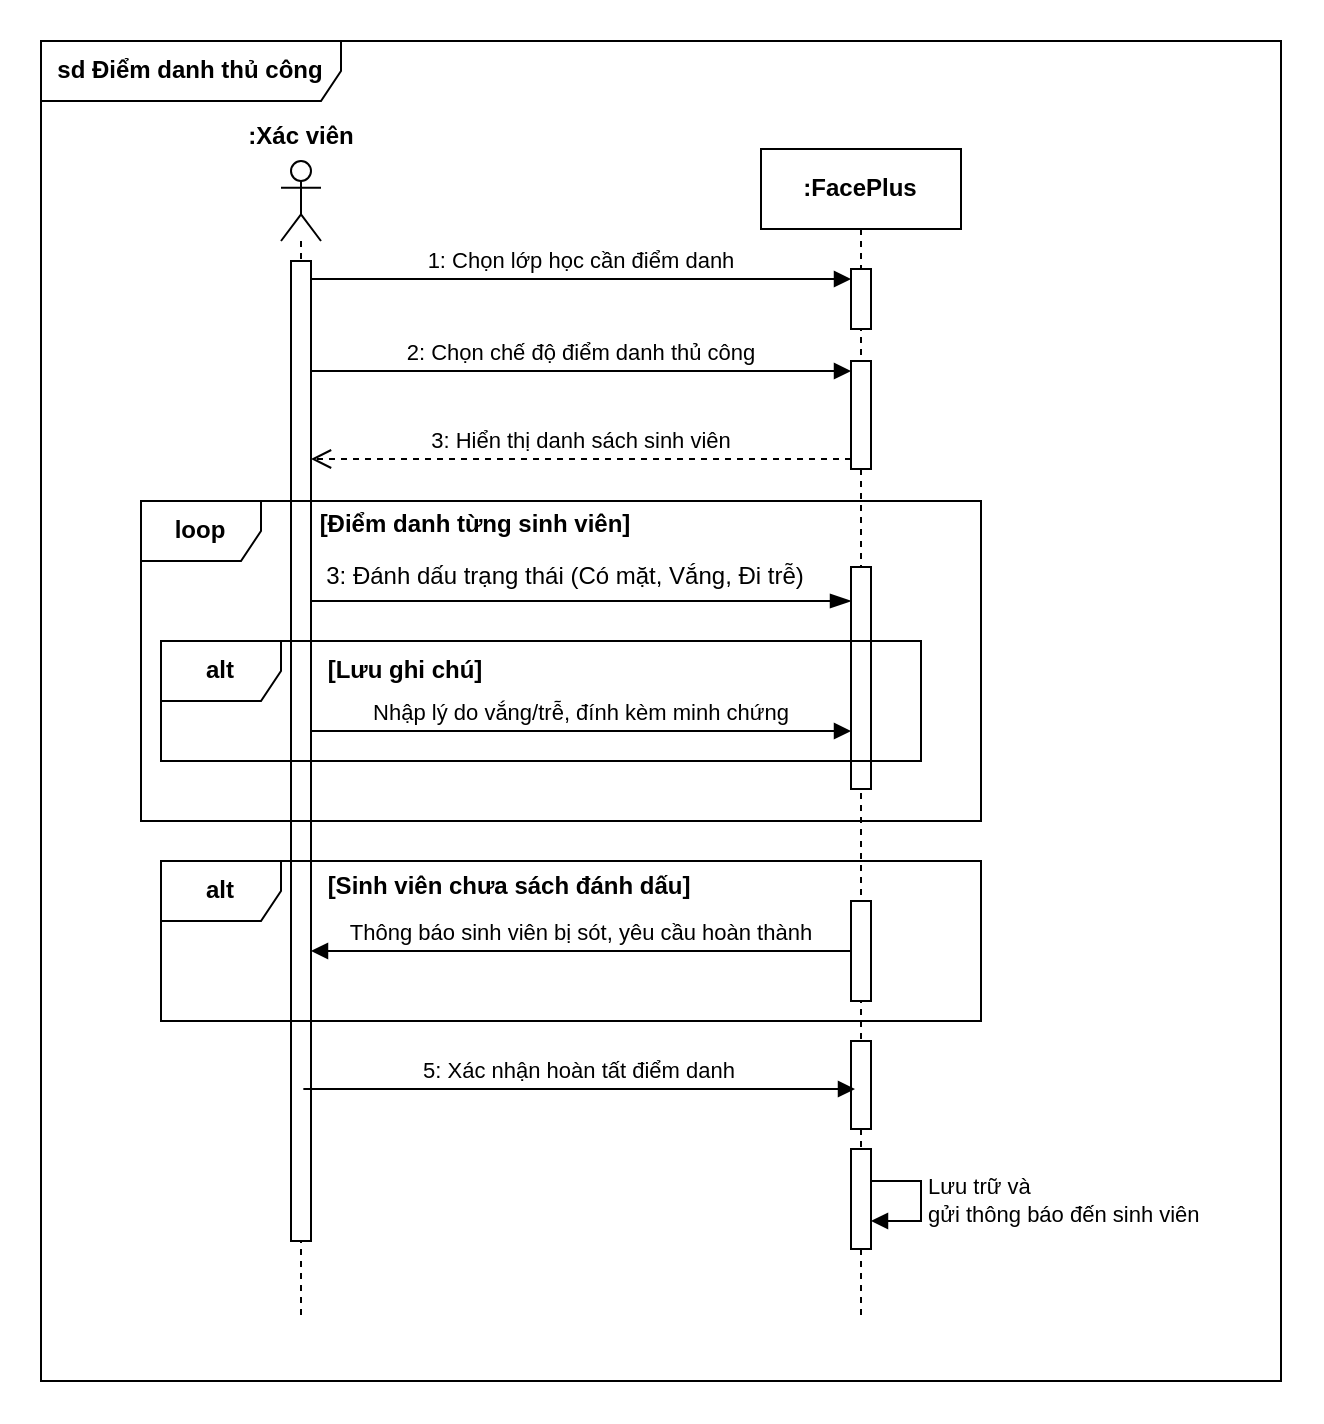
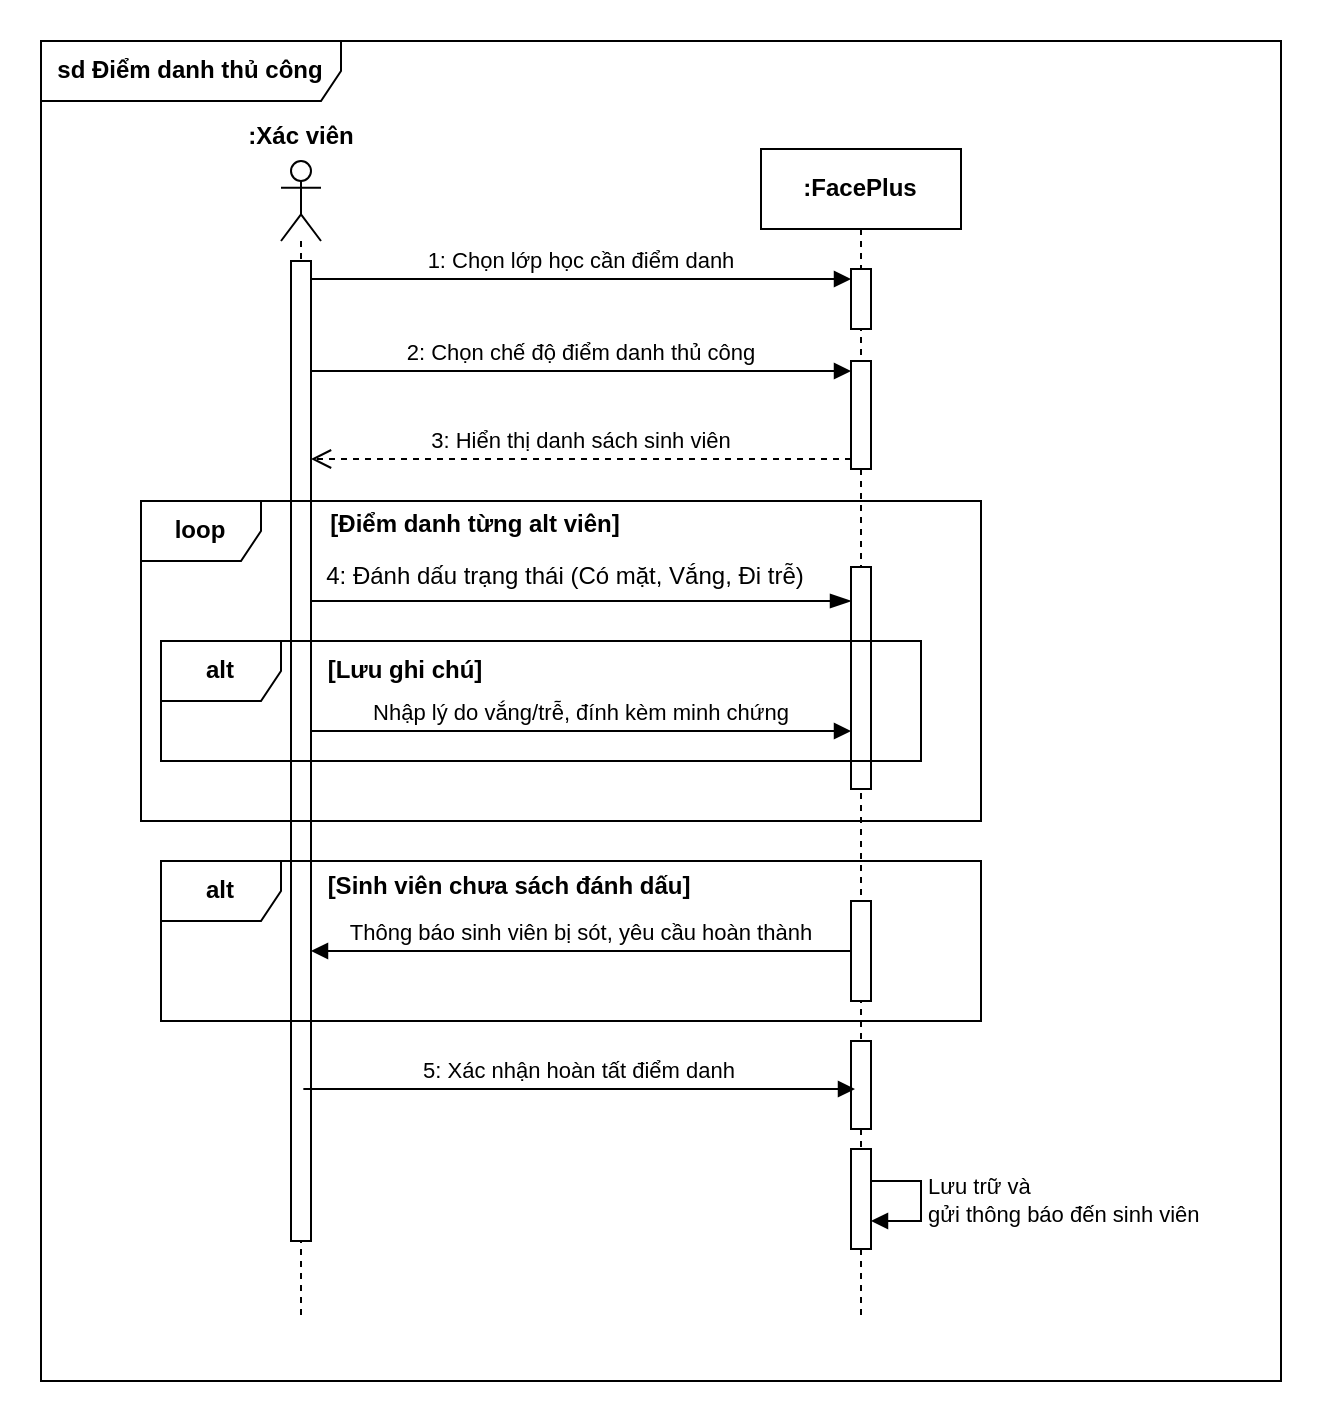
(476, 525) -> (476, 525)
(566, 577) -> (566, 577)
